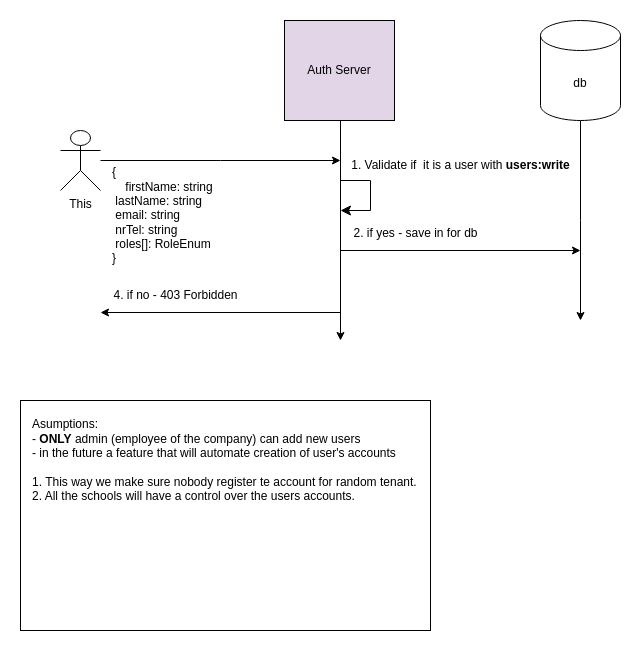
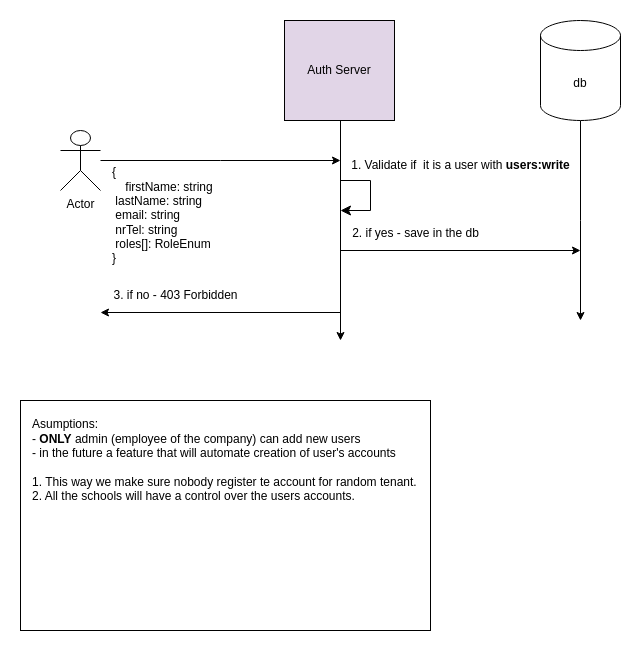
(81, 205) -> (81, 205)
(416, 234) -> (416, 234)
(176, 296) -> (176, 296)
